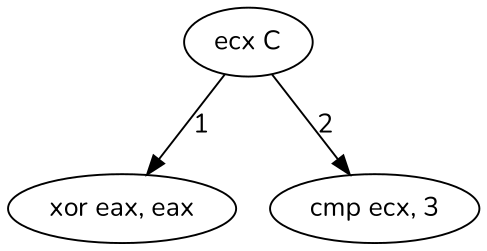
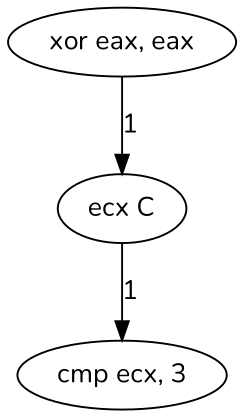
(192, 117) -> (122, 116)
(326, 125) -> (131, 292)
